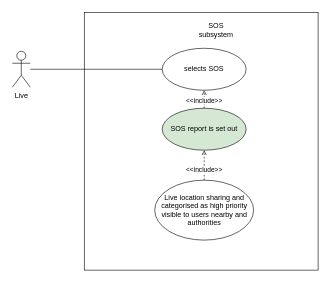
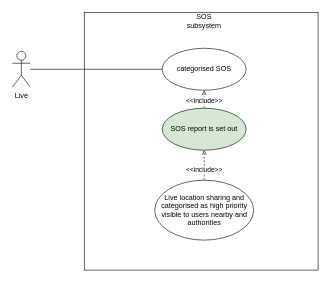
(216, 30) -> (204, 21)
(204, 69) -> (204, 69)
